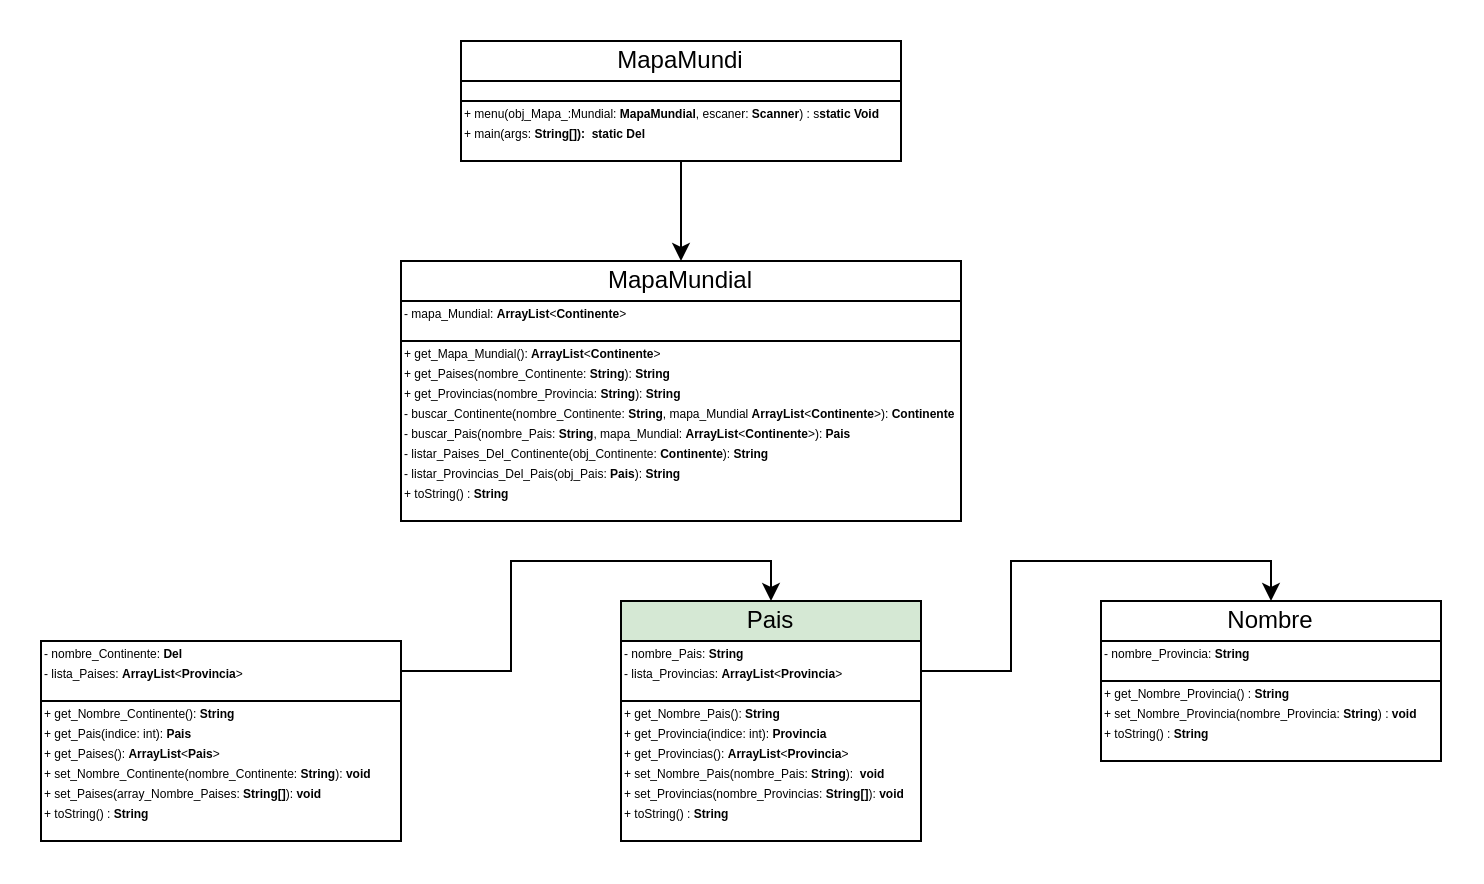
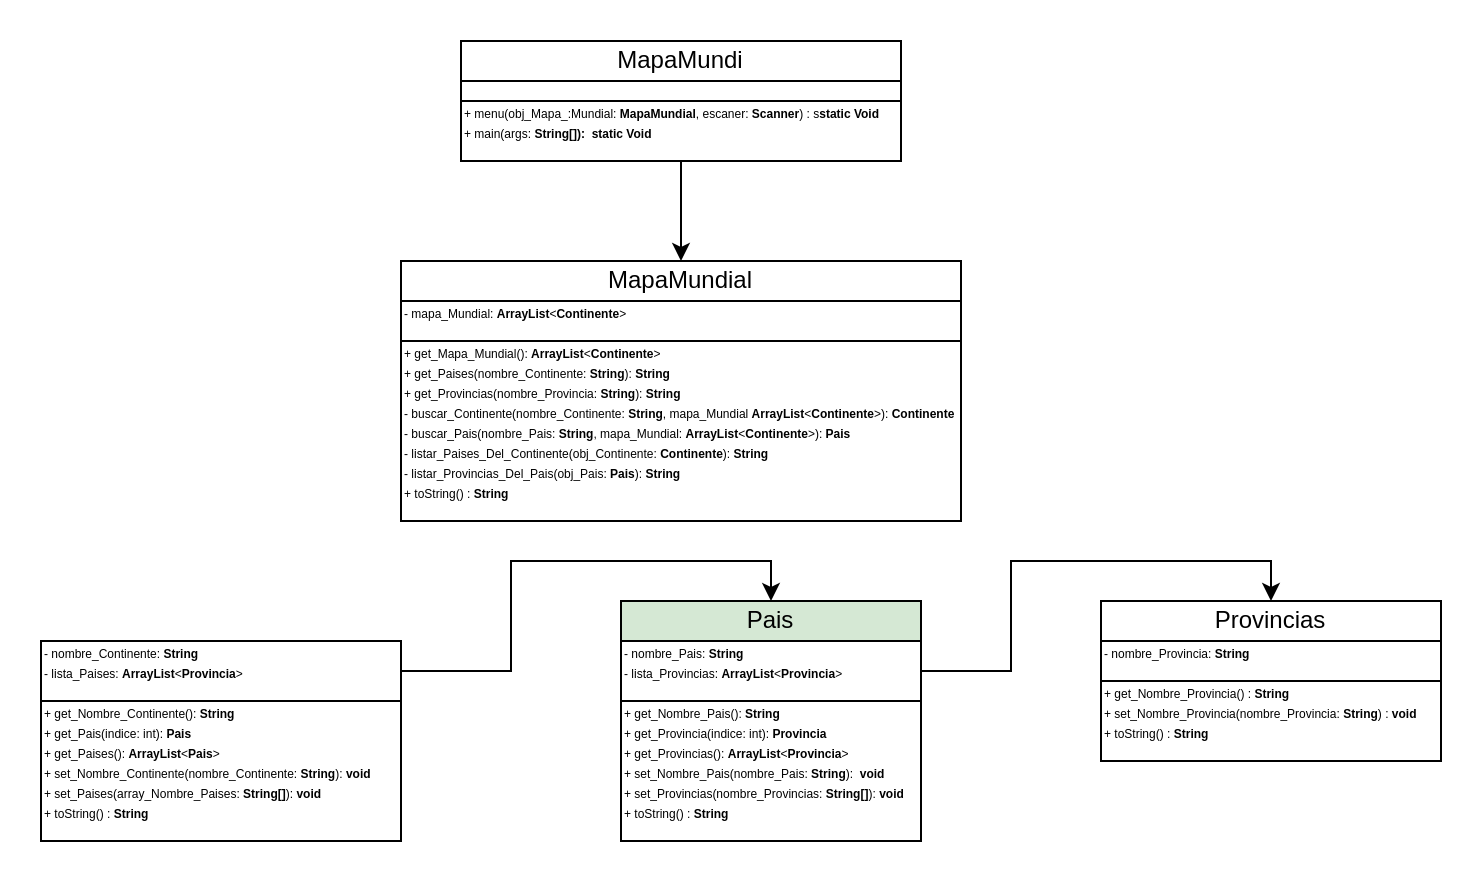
(563, 131) -> (563, 131)
(1271, 621) -> (1271, 621)
(133, 651) -> (133, 651)
